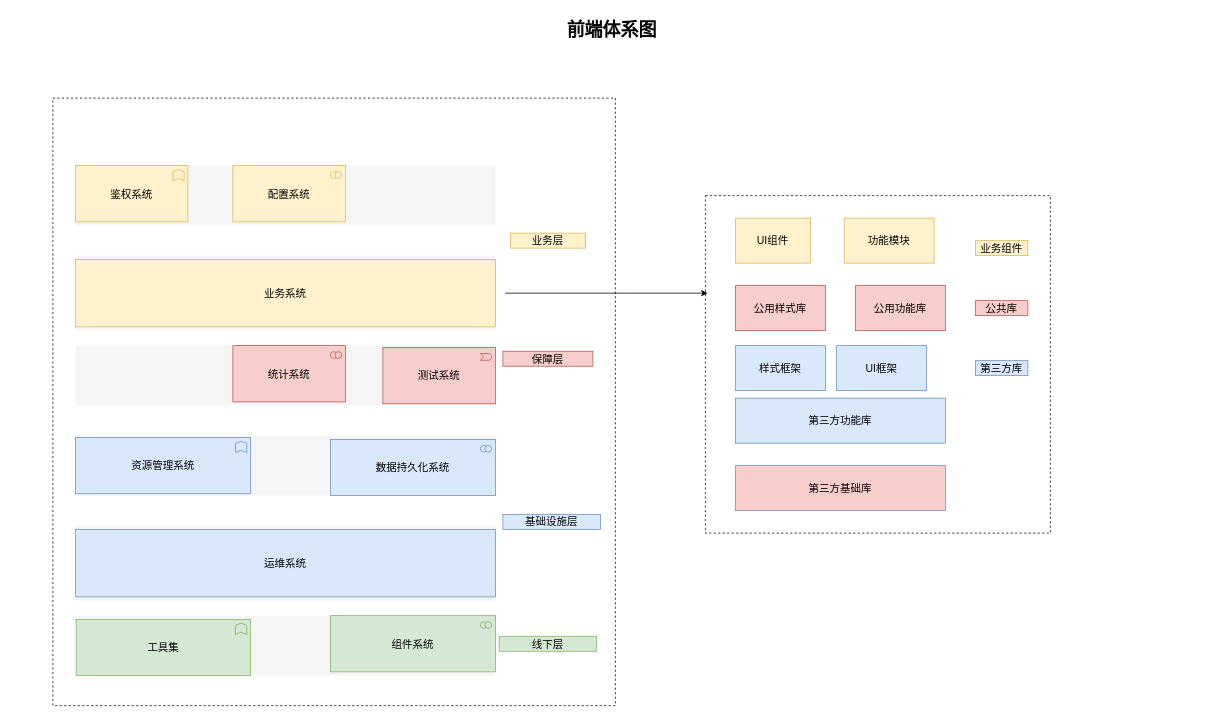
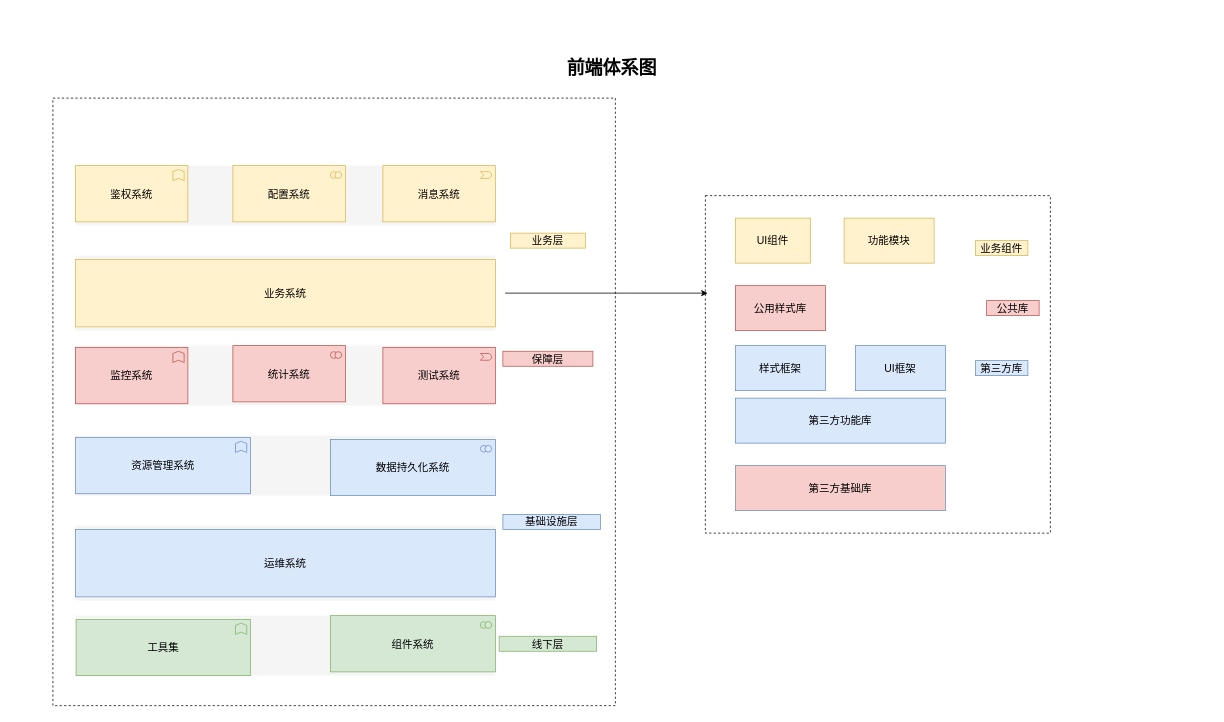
(612, 30) -> (612, 68)
none -> (439, 194)
(900, 308) -> none
(1002, 308) -> (1013, 308)
(882, 368) -> (900, 368)
none -> (132, 375)
